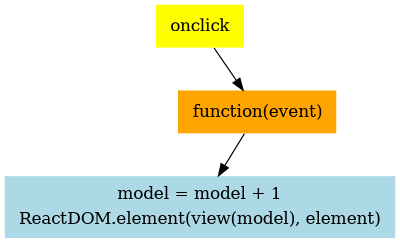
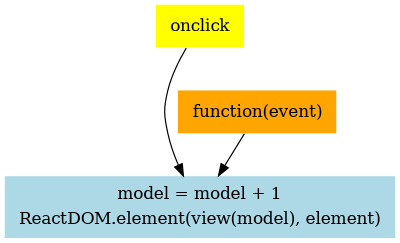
(225, 64) -> (165, 105)
